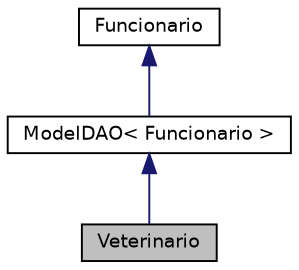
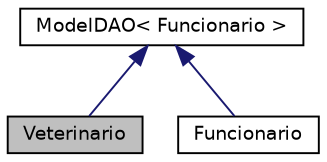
(149, 91) -> (212, 89)
